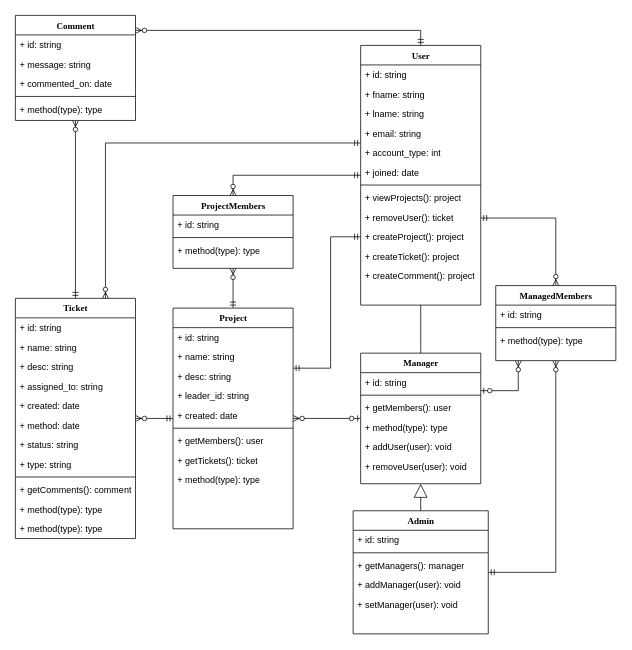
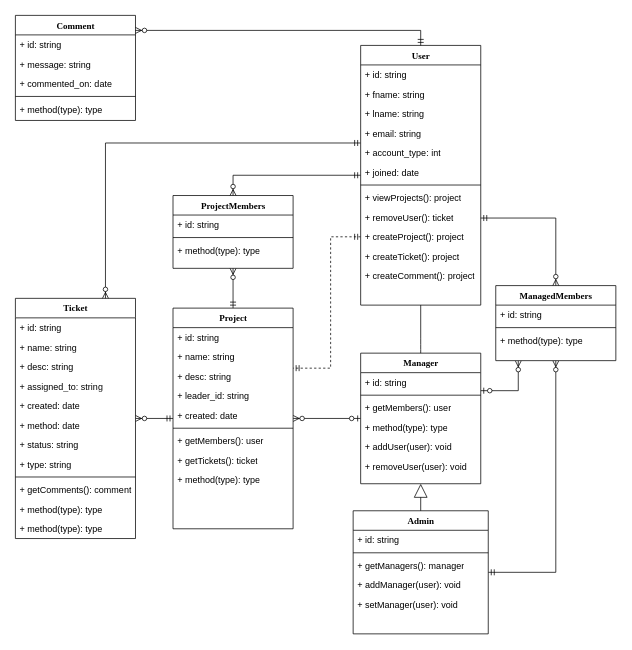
(75, 208) -> none
(330, 307) -> (330, 307)
